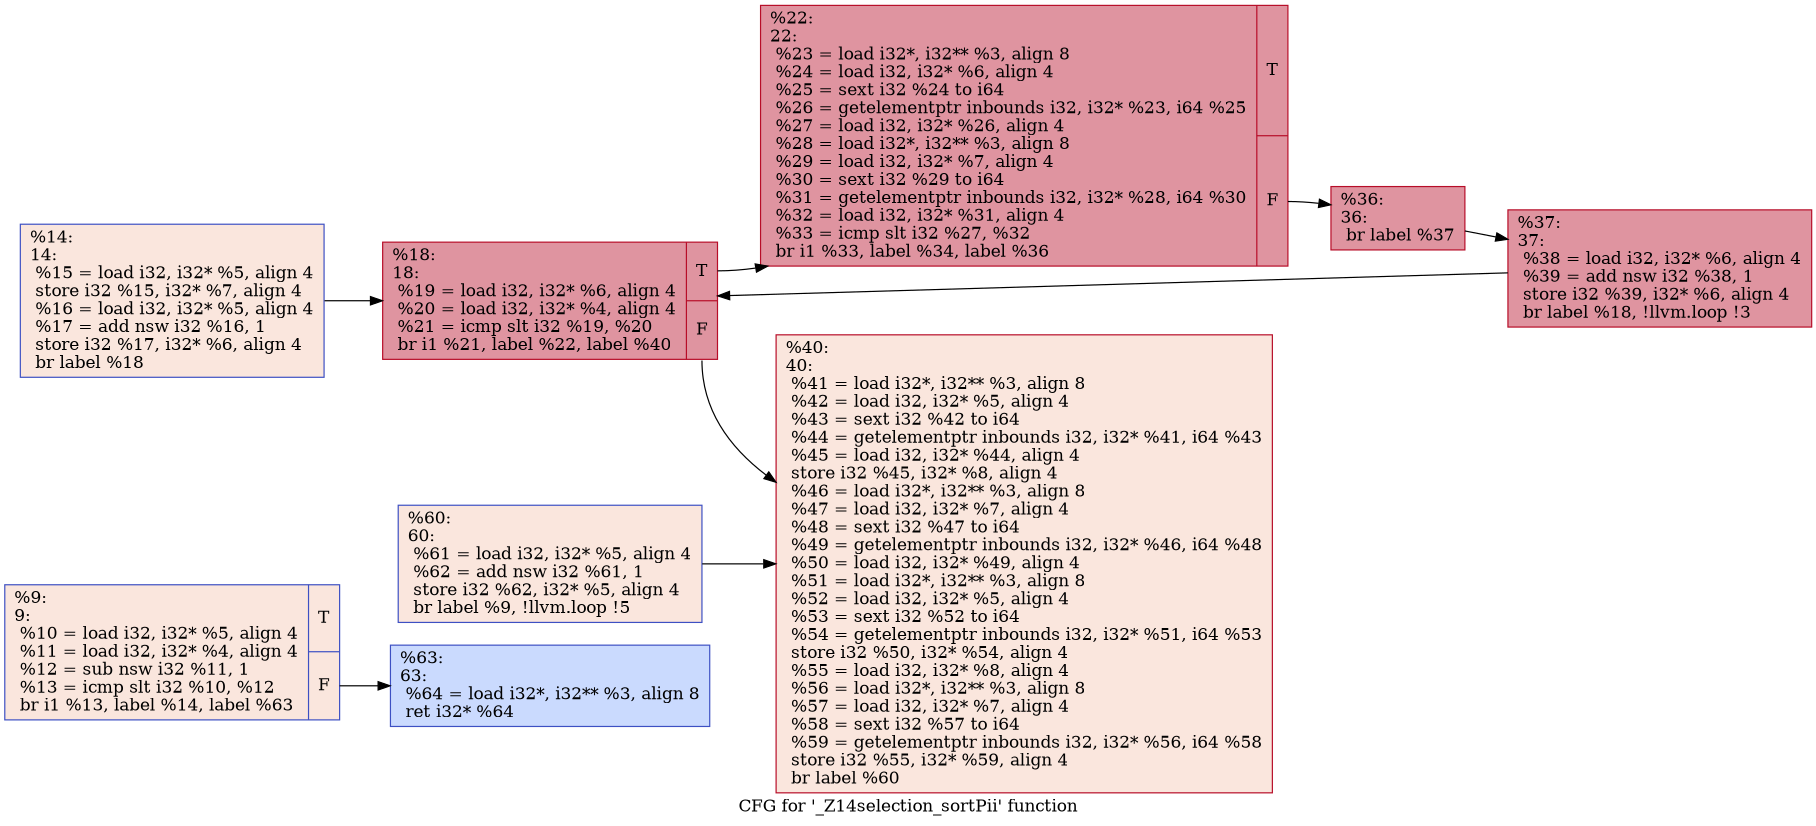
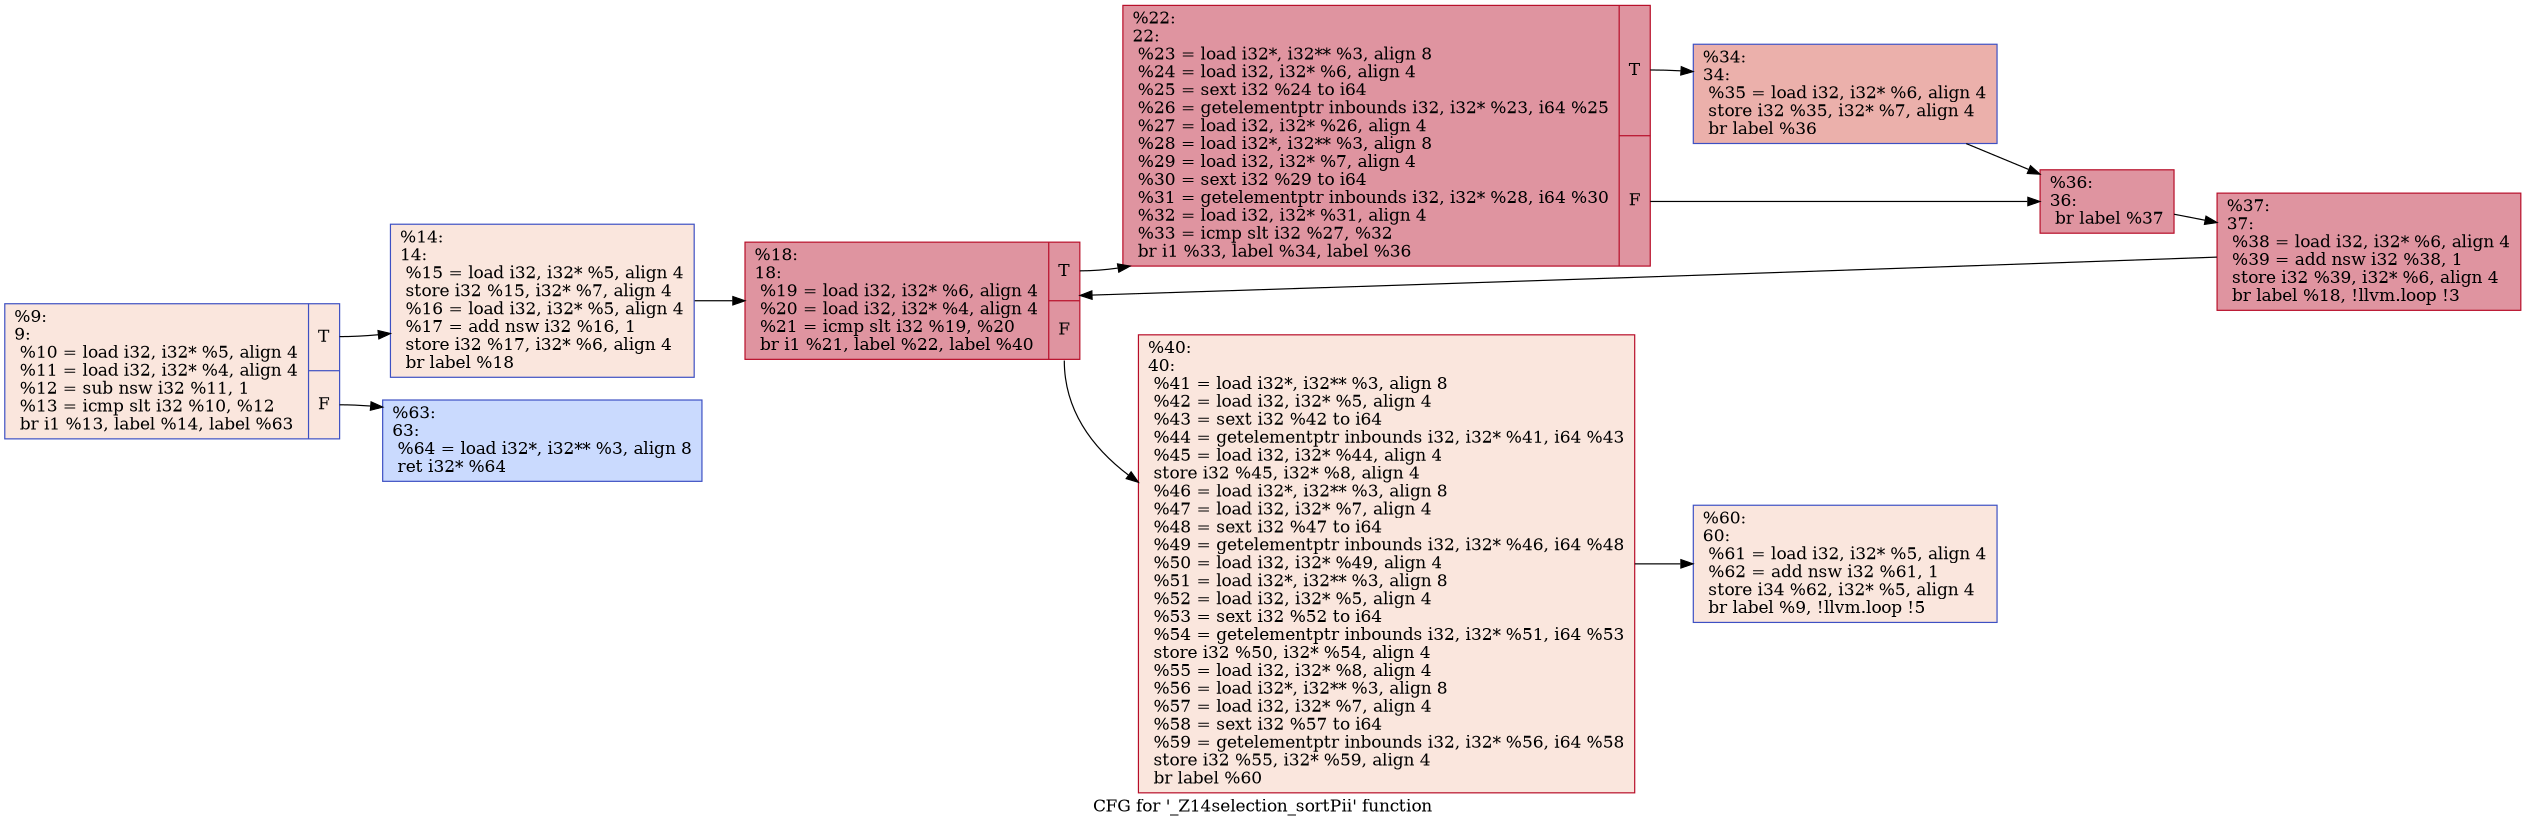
none -> (1845, 94)
none -> (359, 336)
(733, 564) -> (1658, 564)
(544, 590) -> (1839, 590)
